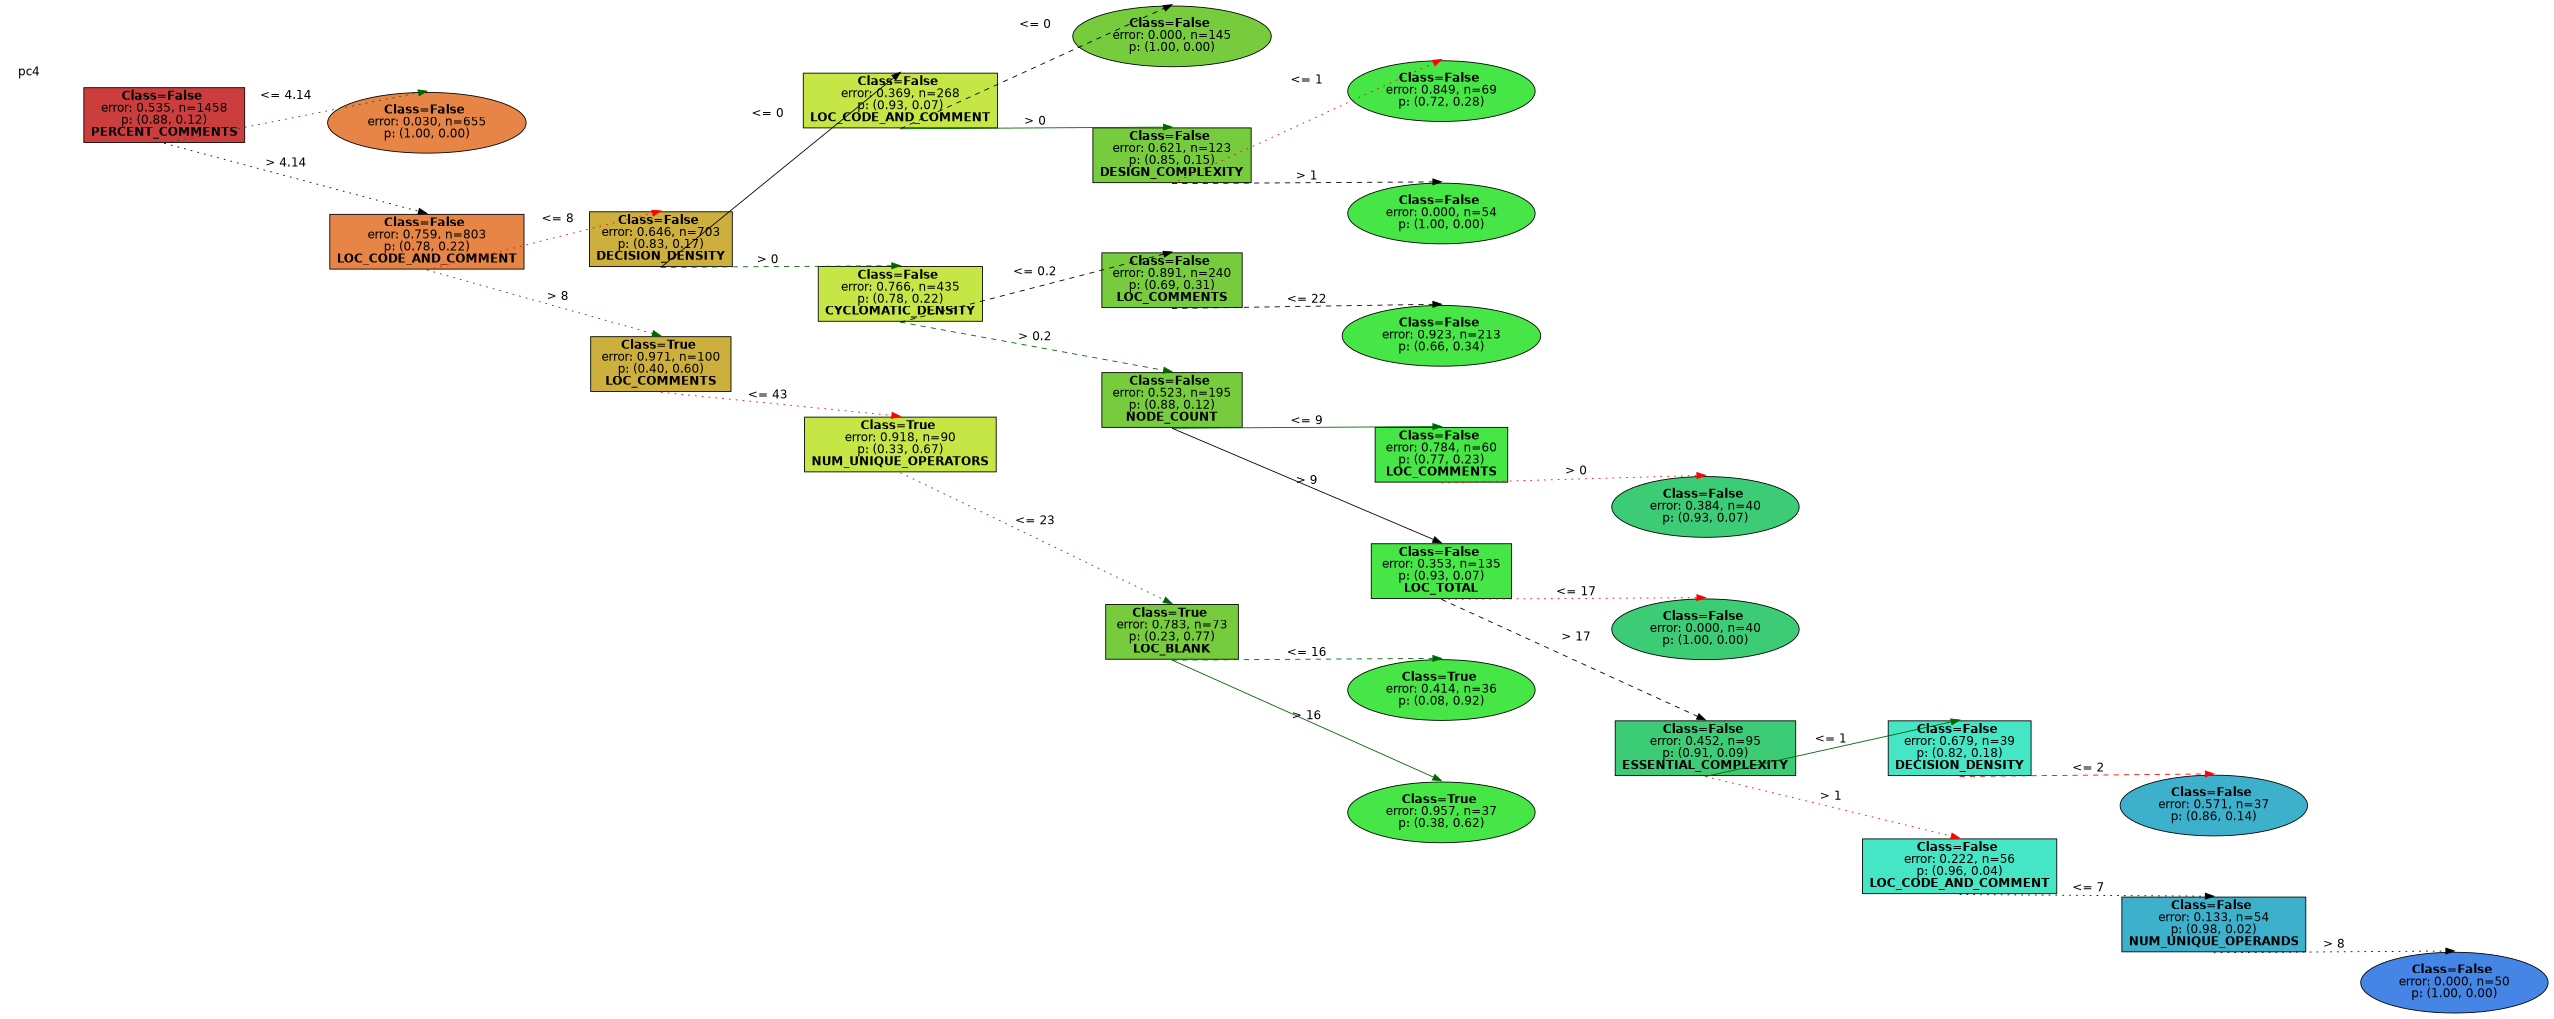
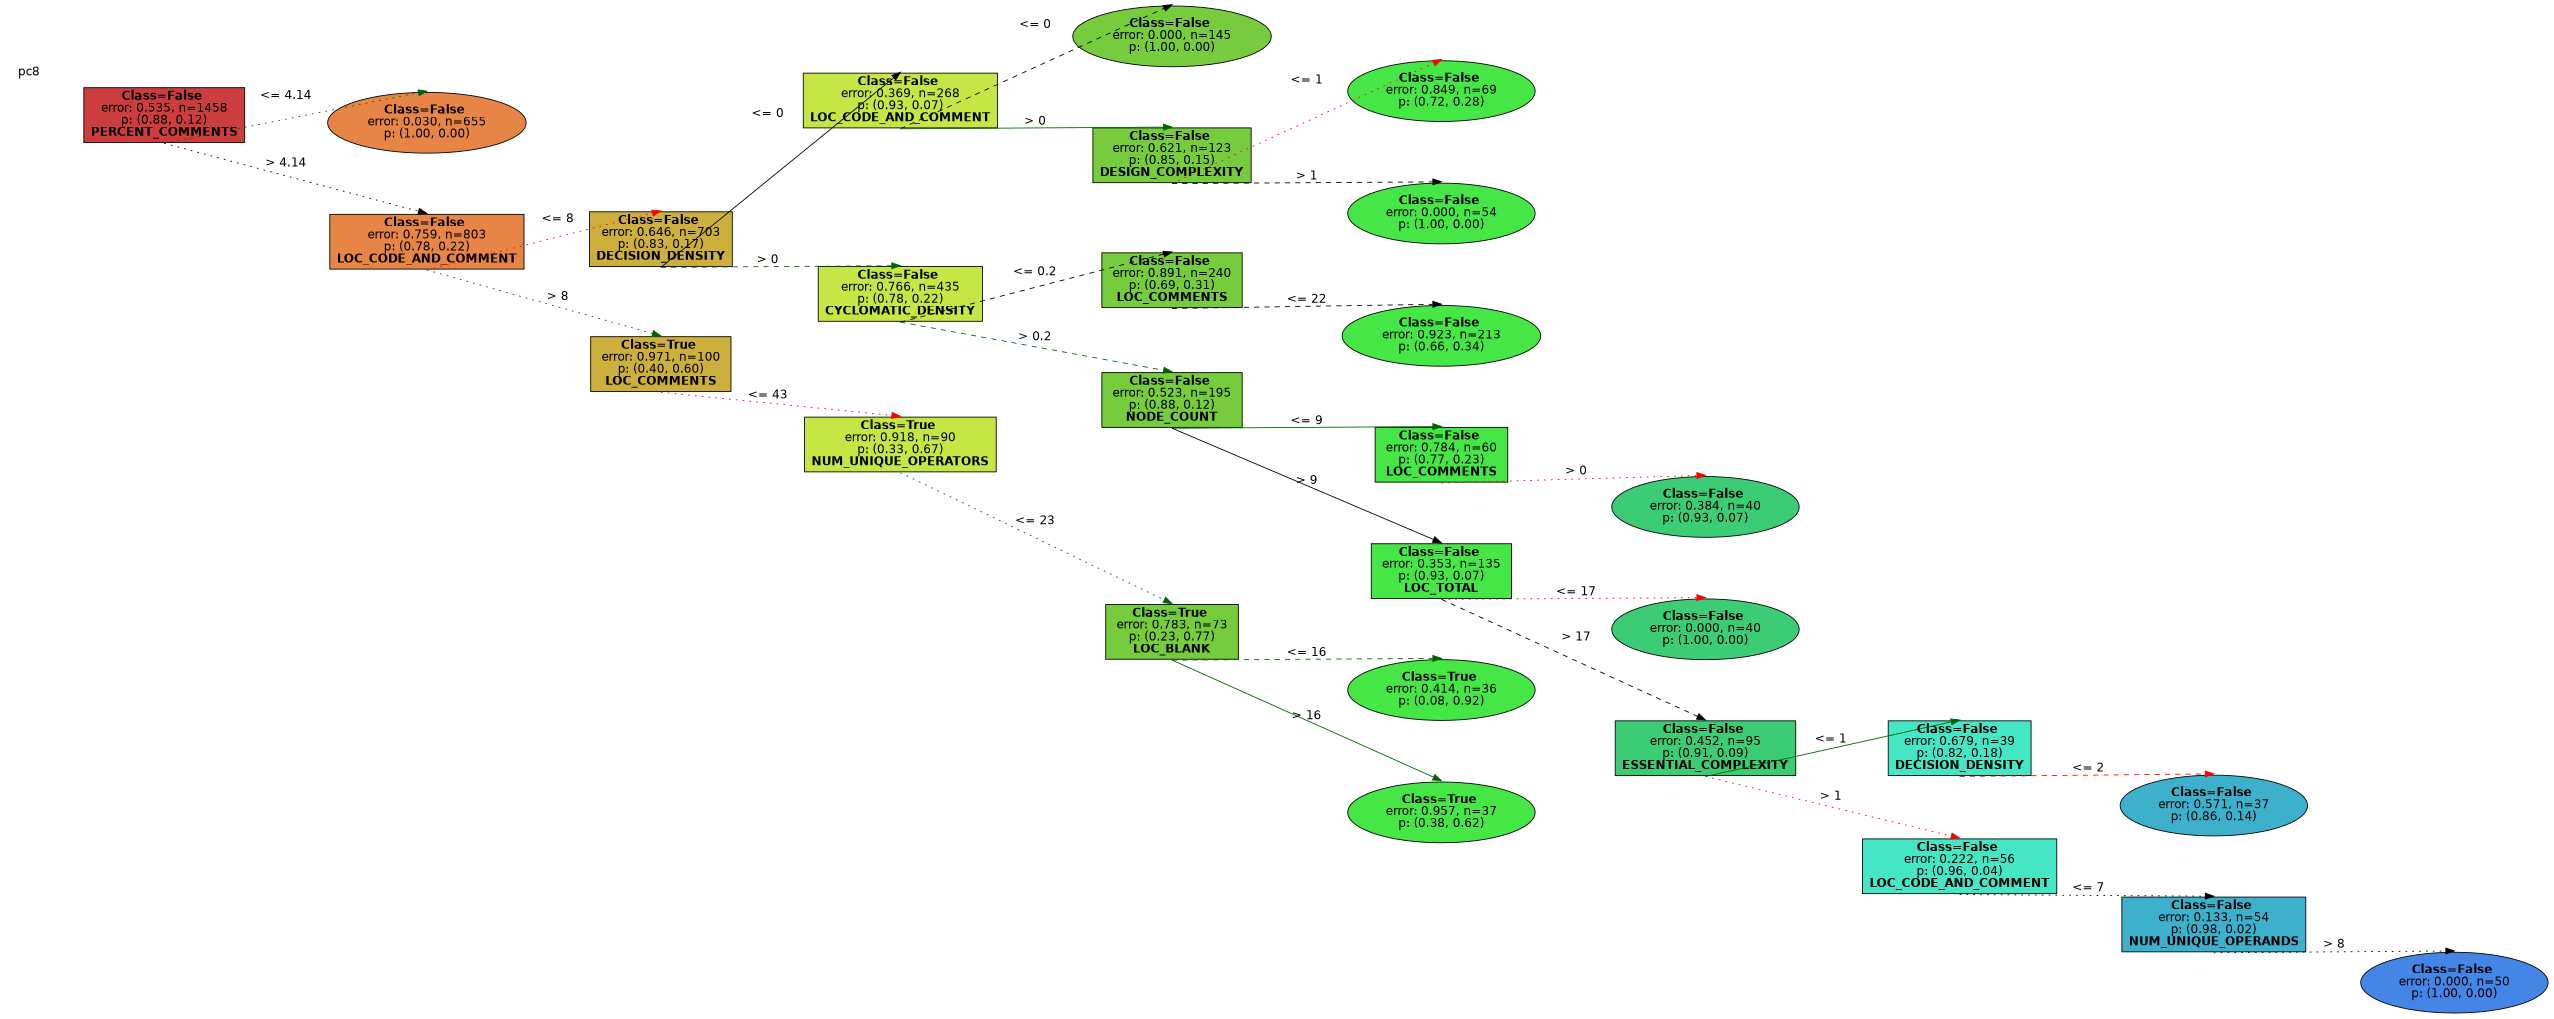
(29, 72) -> (29, 72)
